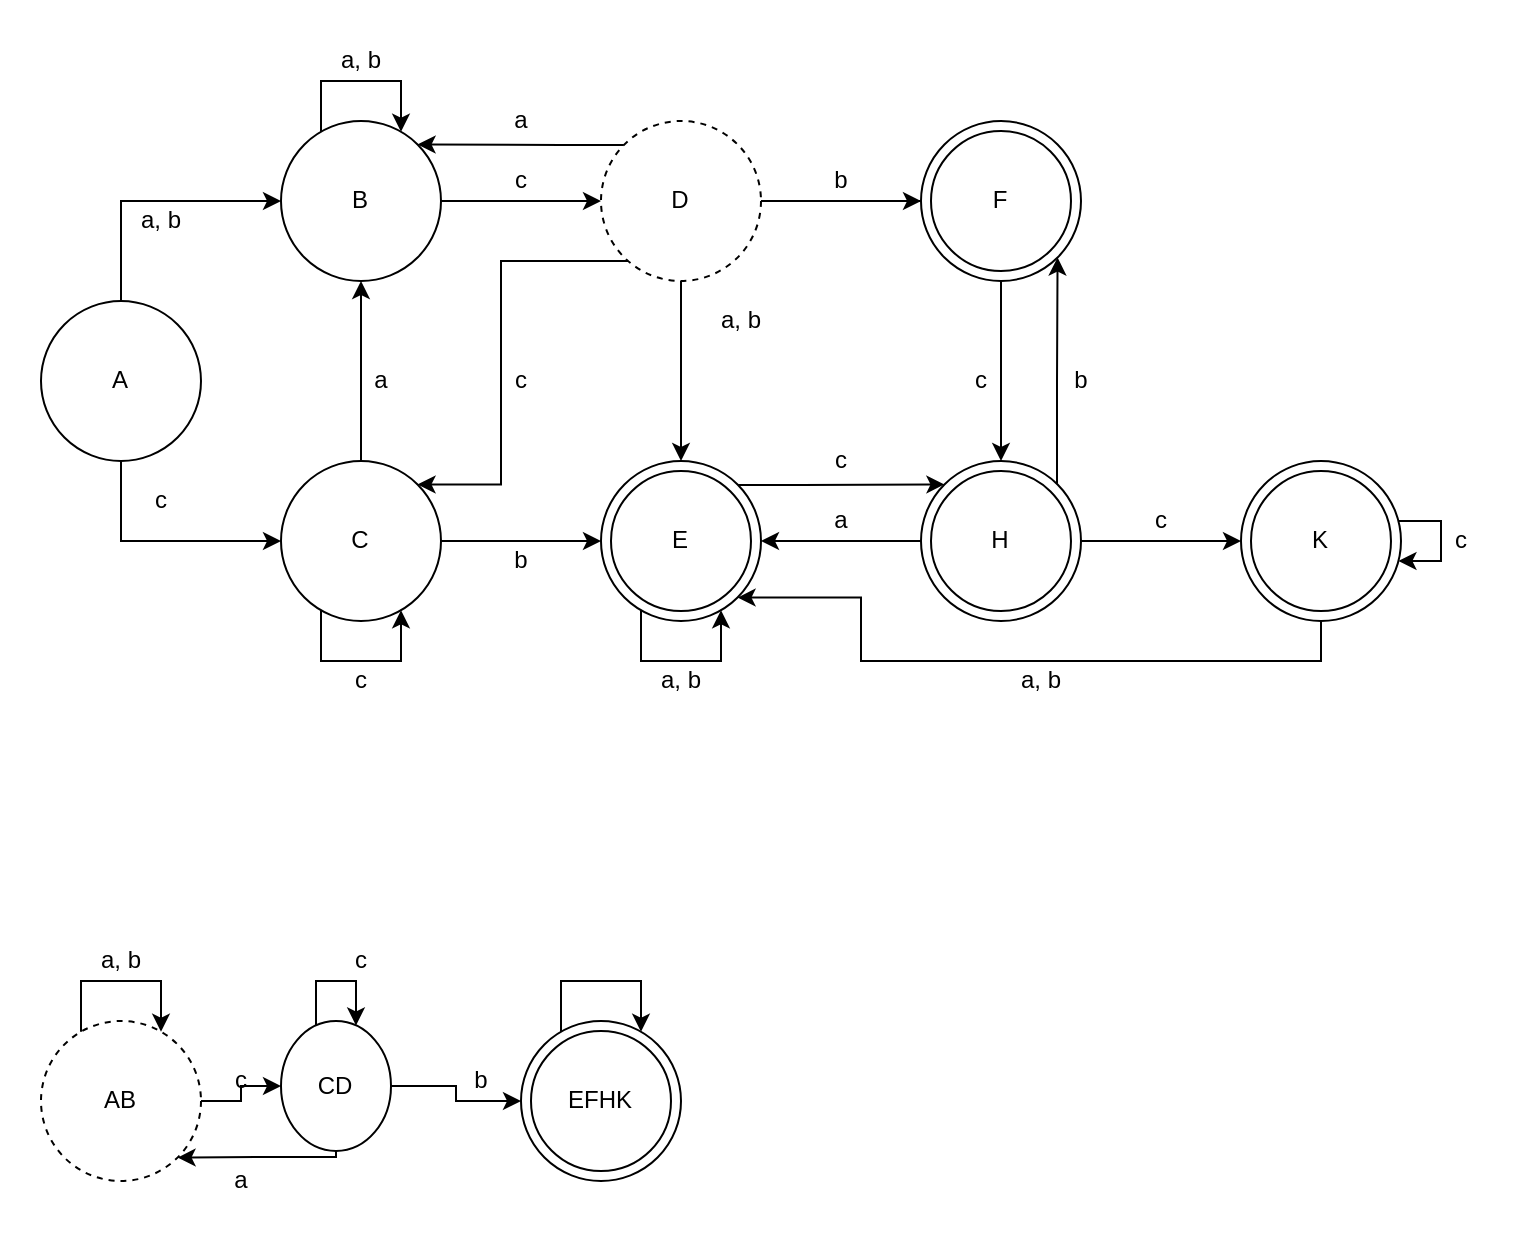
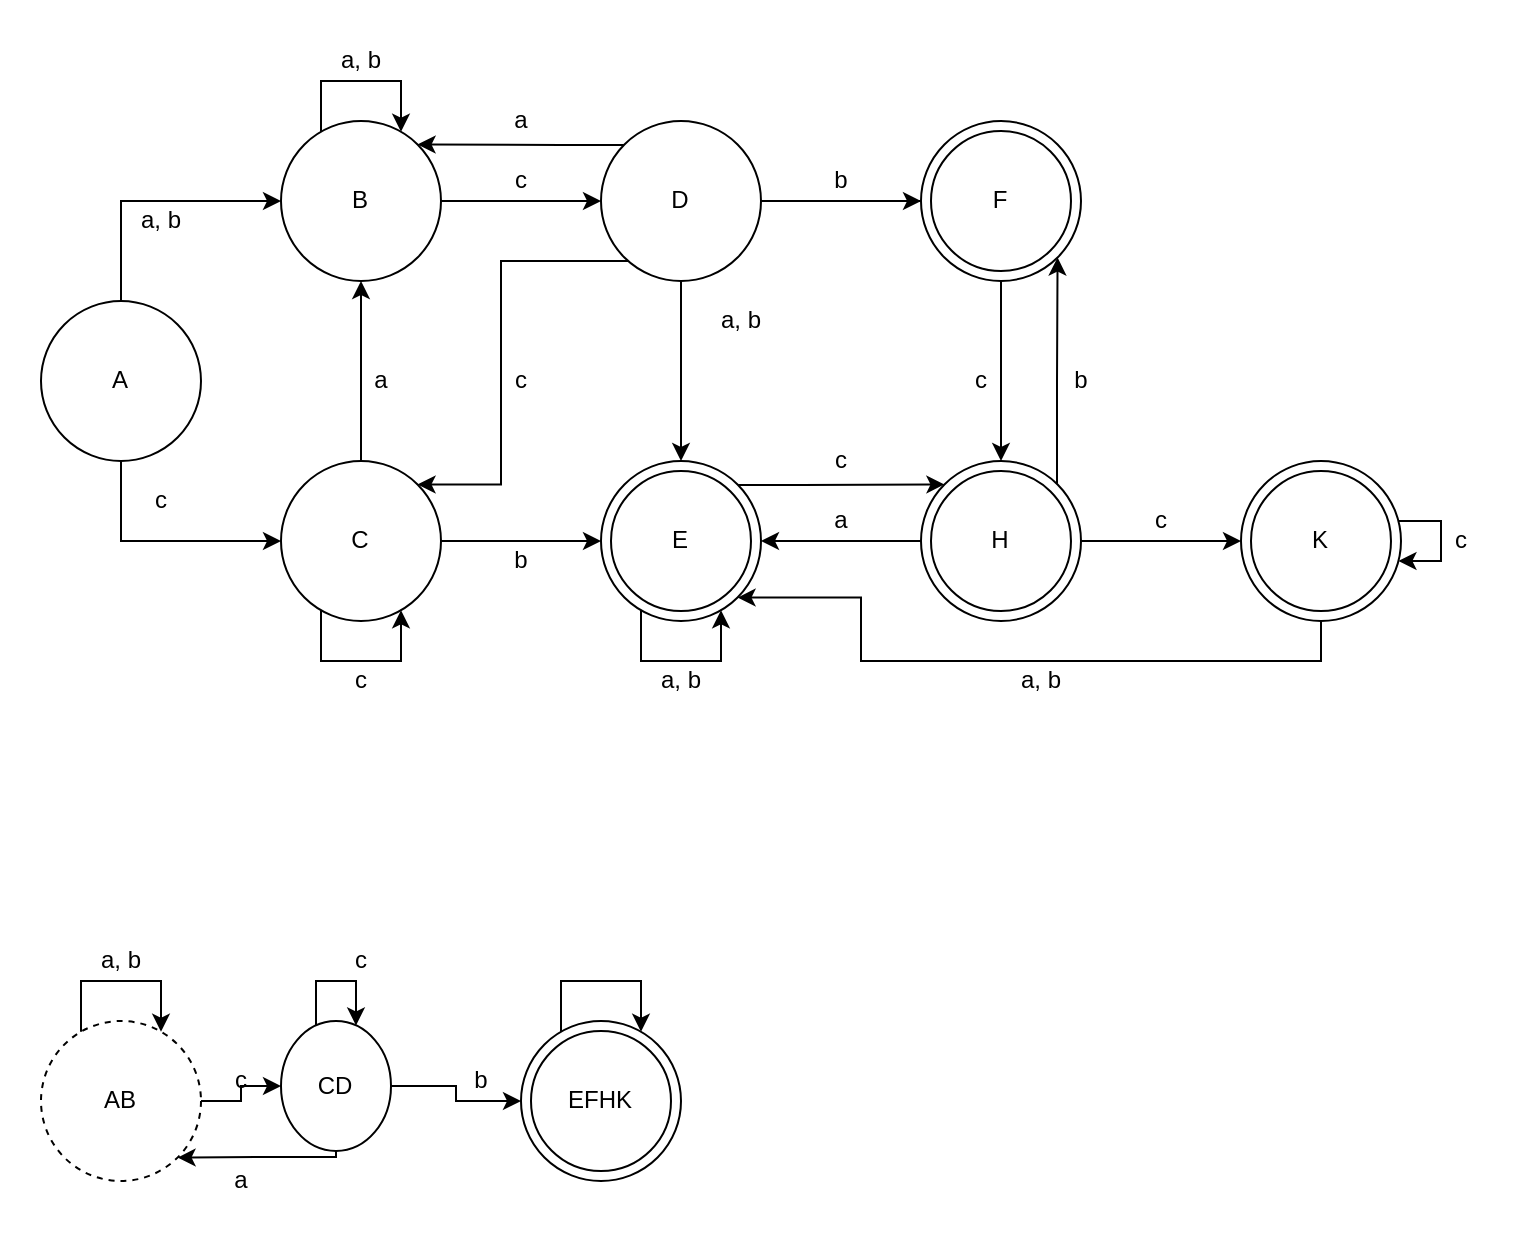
(681, 201) -> (681, 201)
